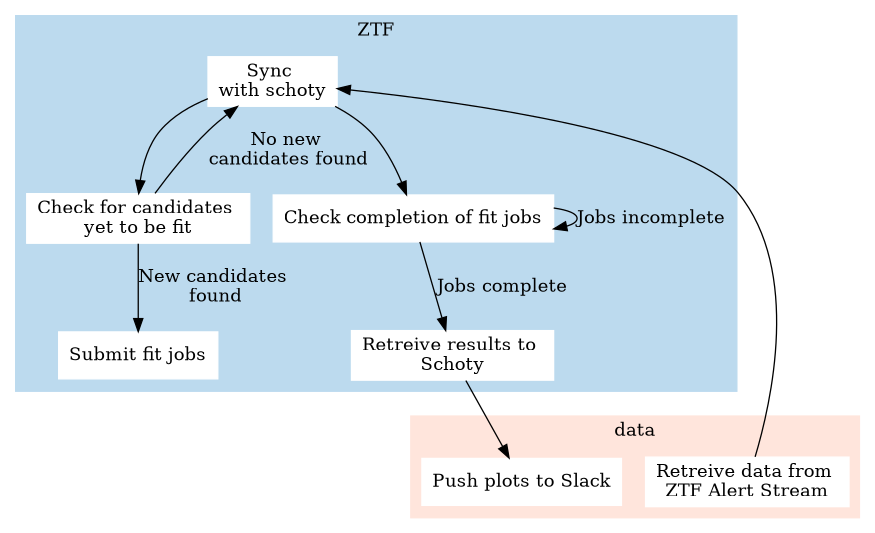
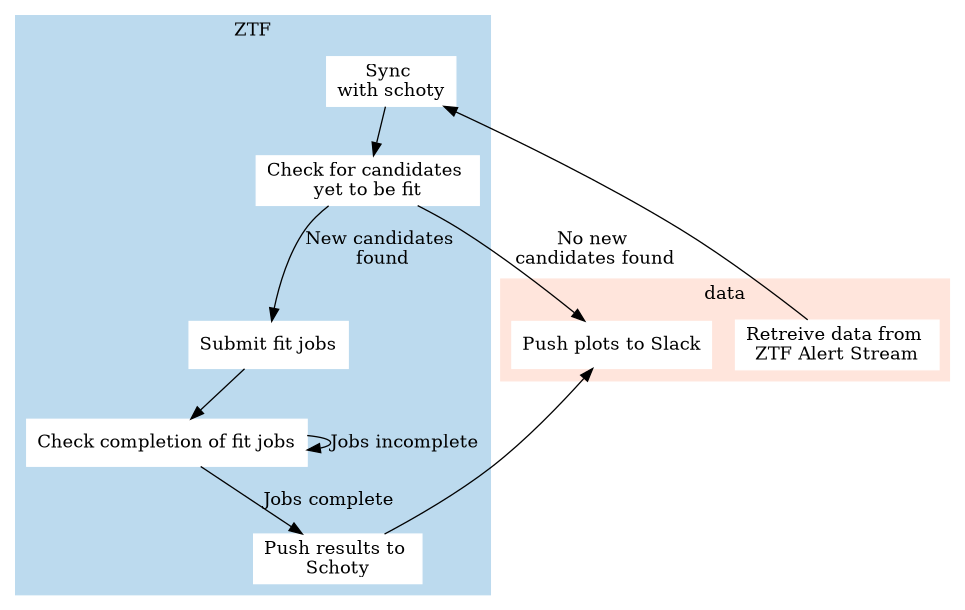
(376, 138) -> (222, 389)
(188, 152) -> (499, 255)
(453, 355) -> (338, 559)
